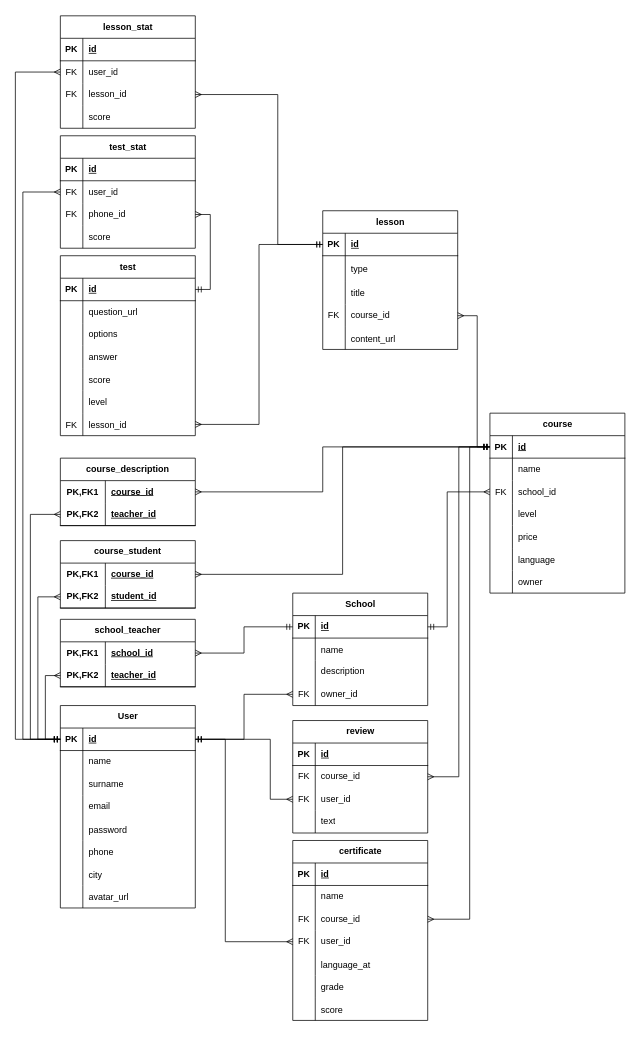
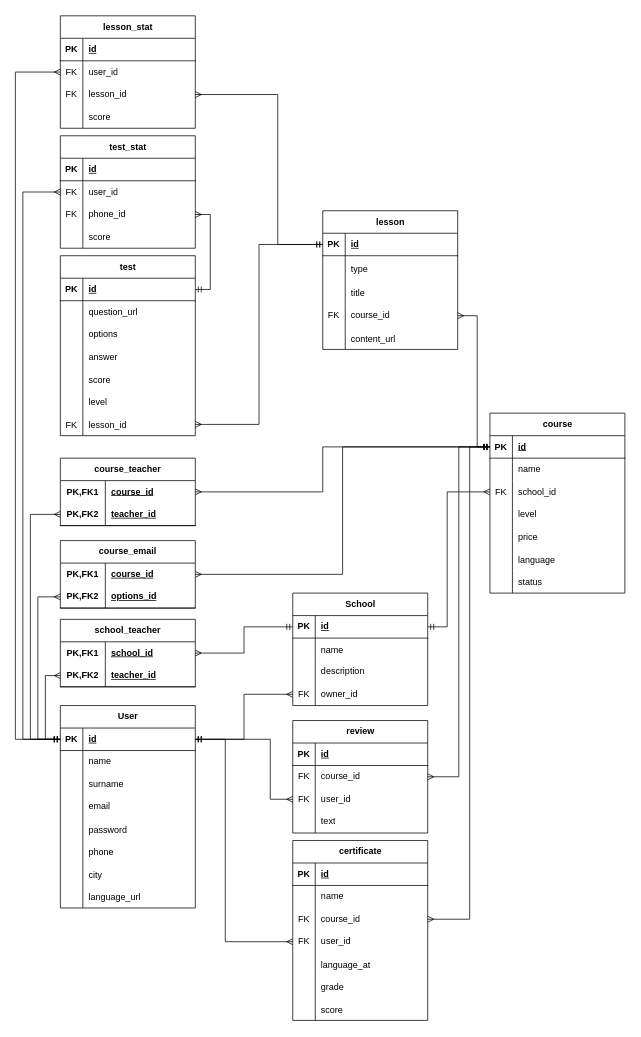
(128, 469) -> (128, 469)
(128, 552) -> (128, 552)
(531, 582) -> (533, 582)
(135, 597) -> (134, 597)
(113, 897) -> (116, 897)
